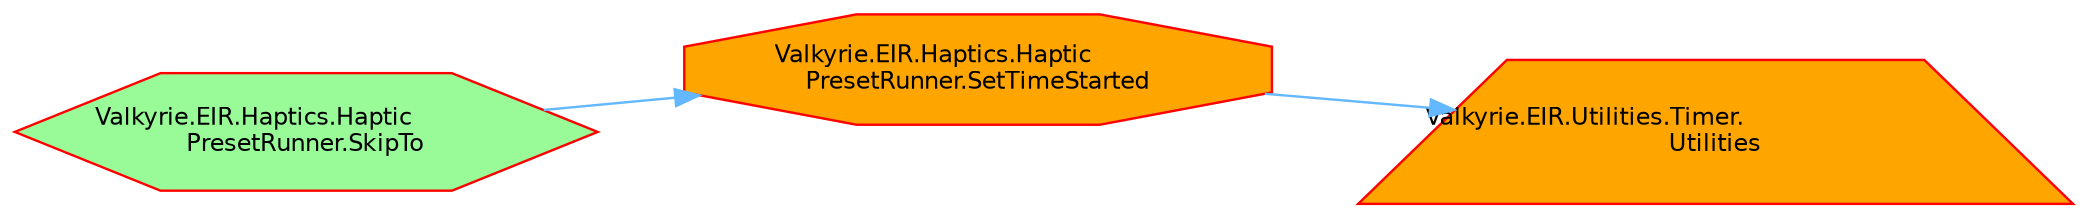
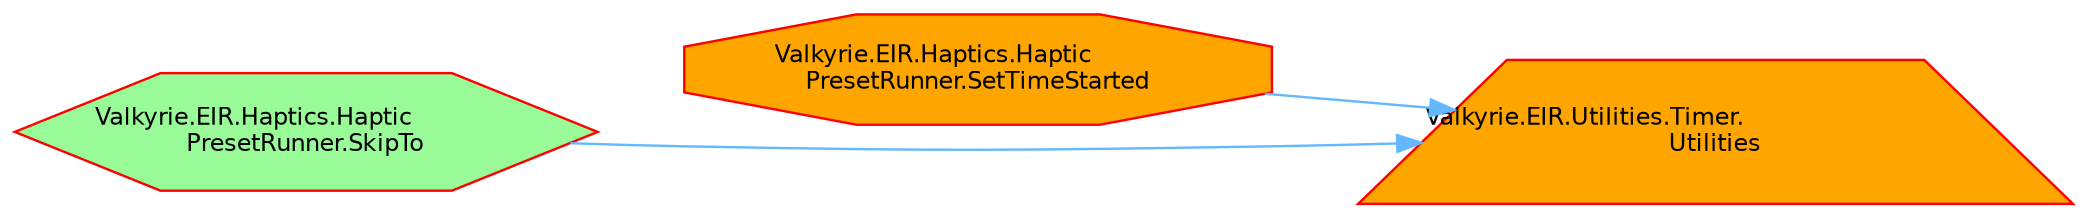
(609, 104) -> (983, 150)
